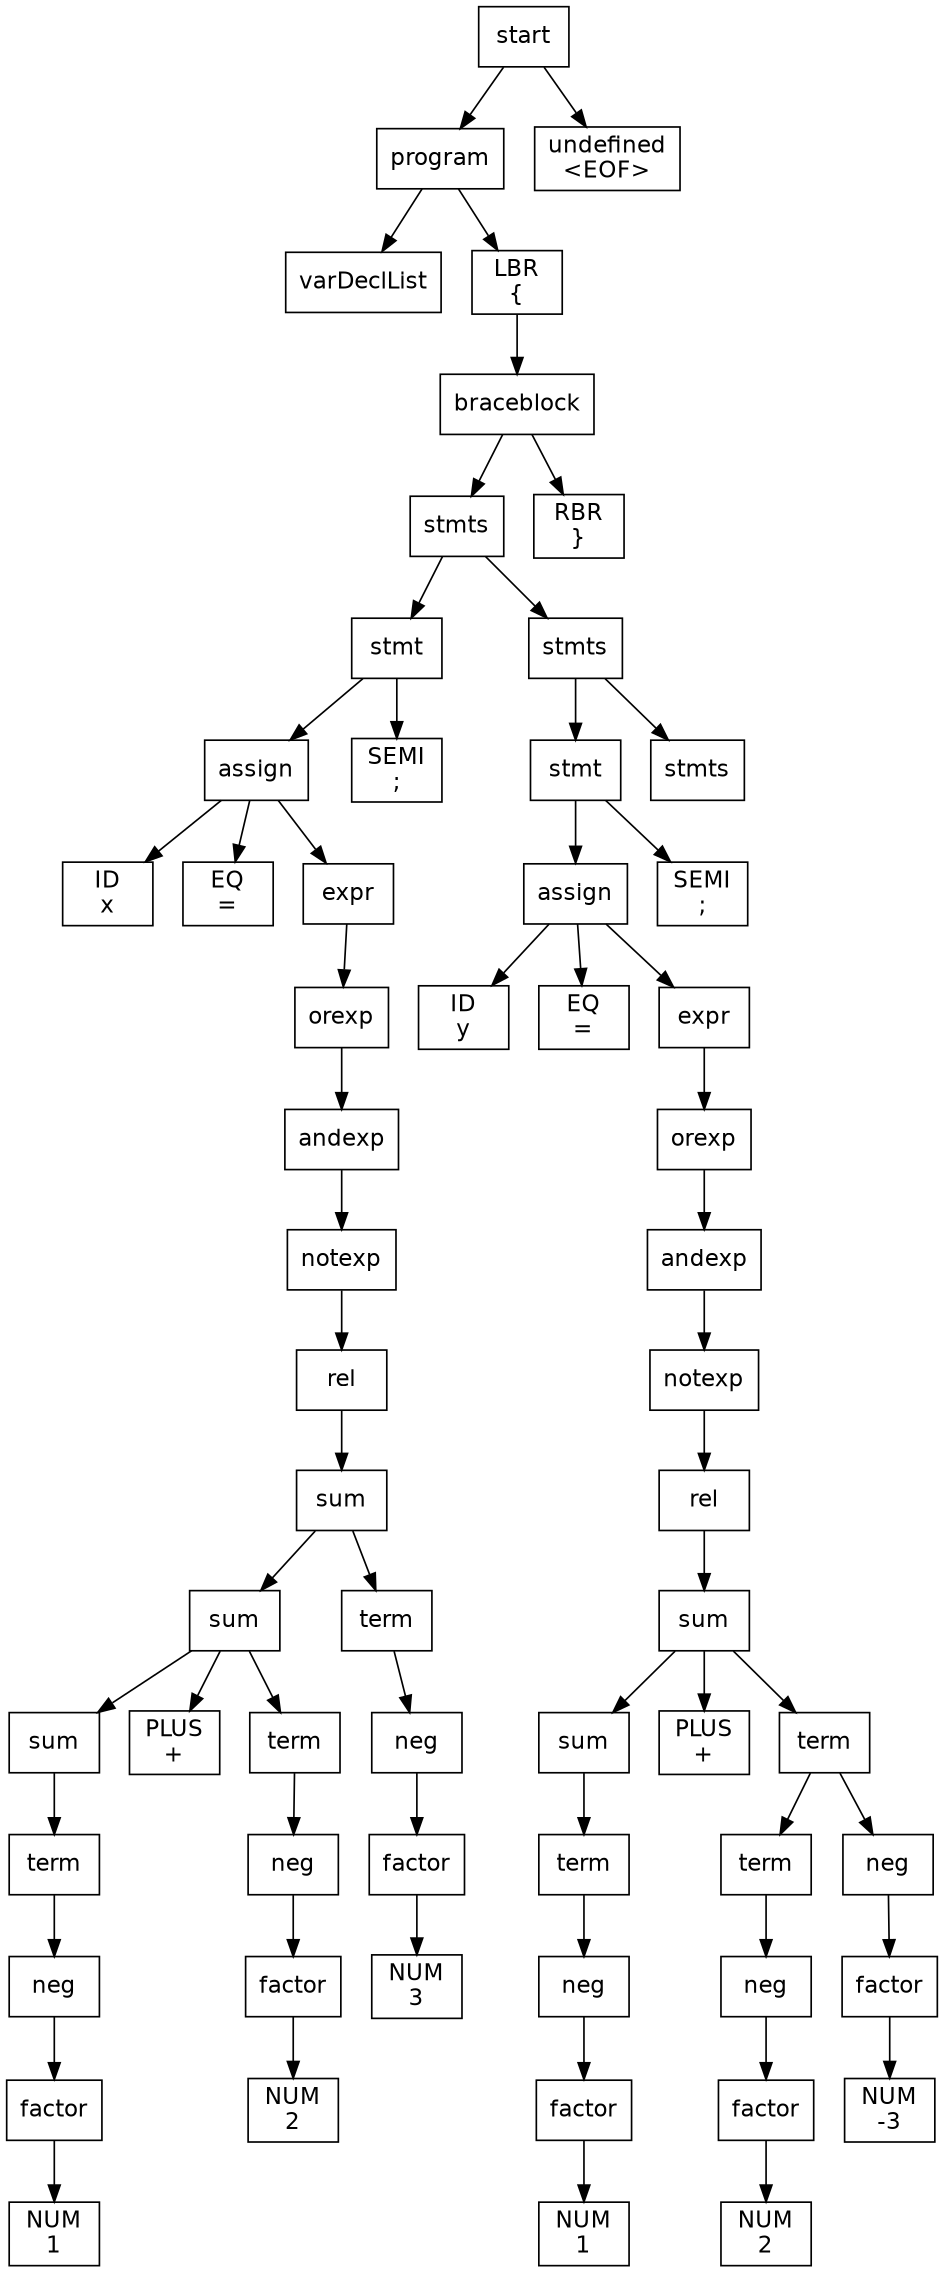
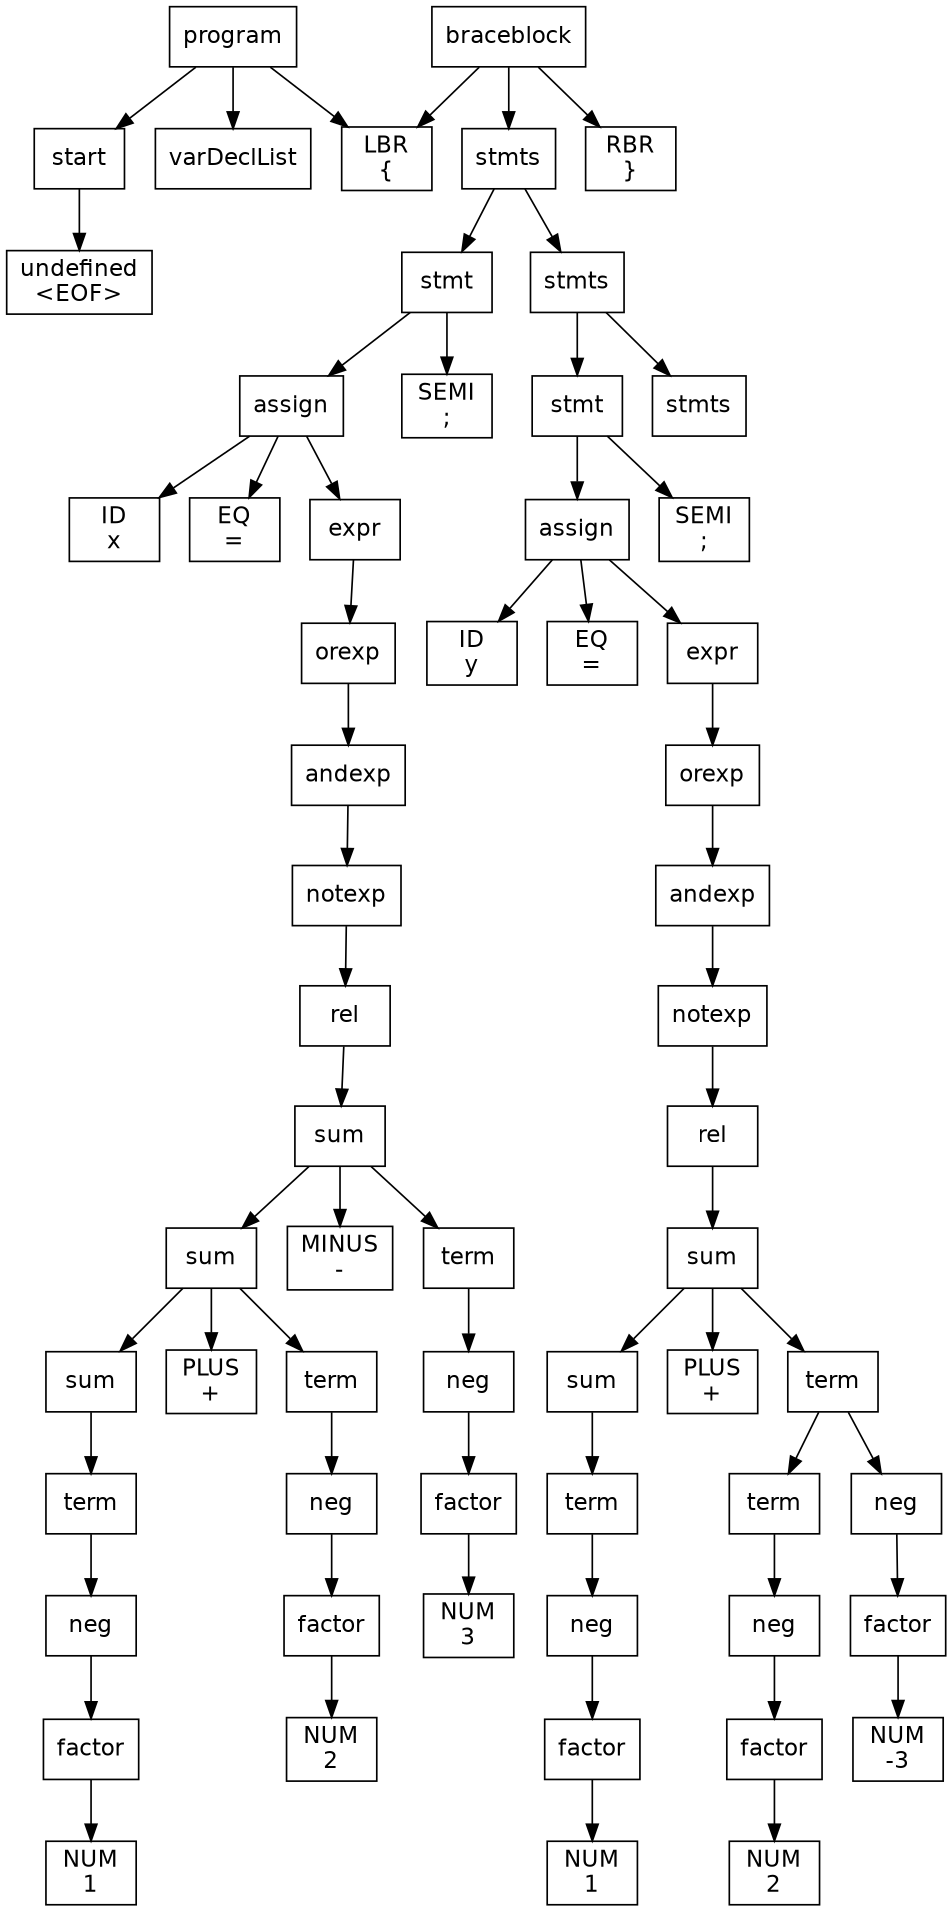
(487, 91) -> (163, 93)
(517, 336) -> (454, 91)
none -> (340, 1258)
